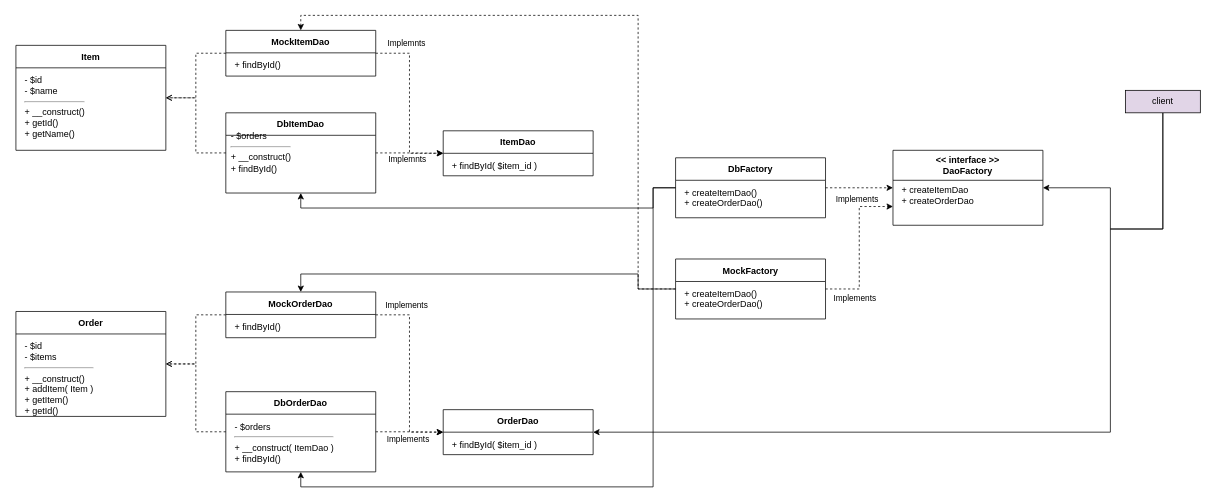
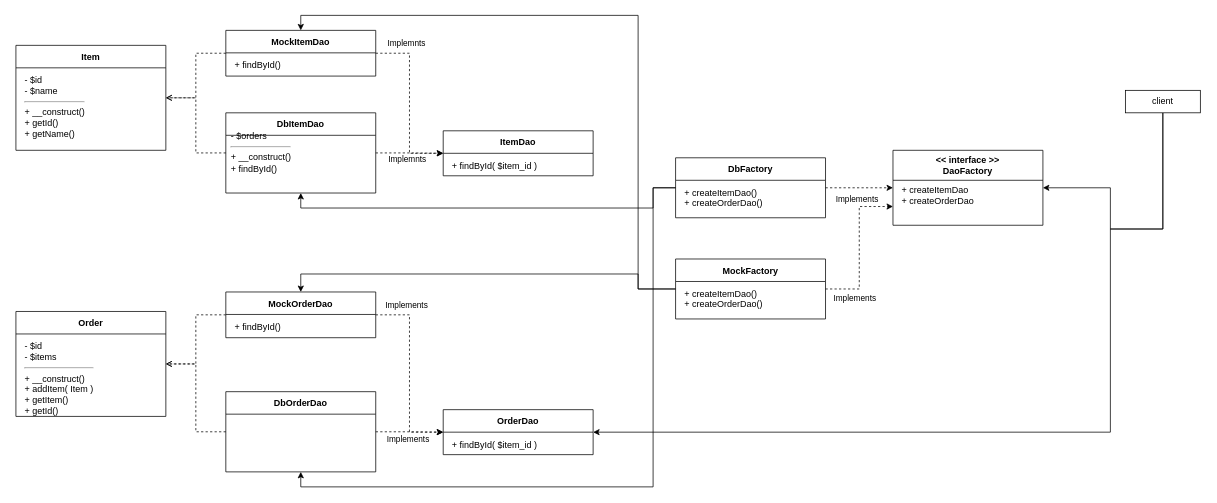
(594, 15) -> (594, 15)
(1163, 102) -> (1163, 102)
(300, 442) -> none
